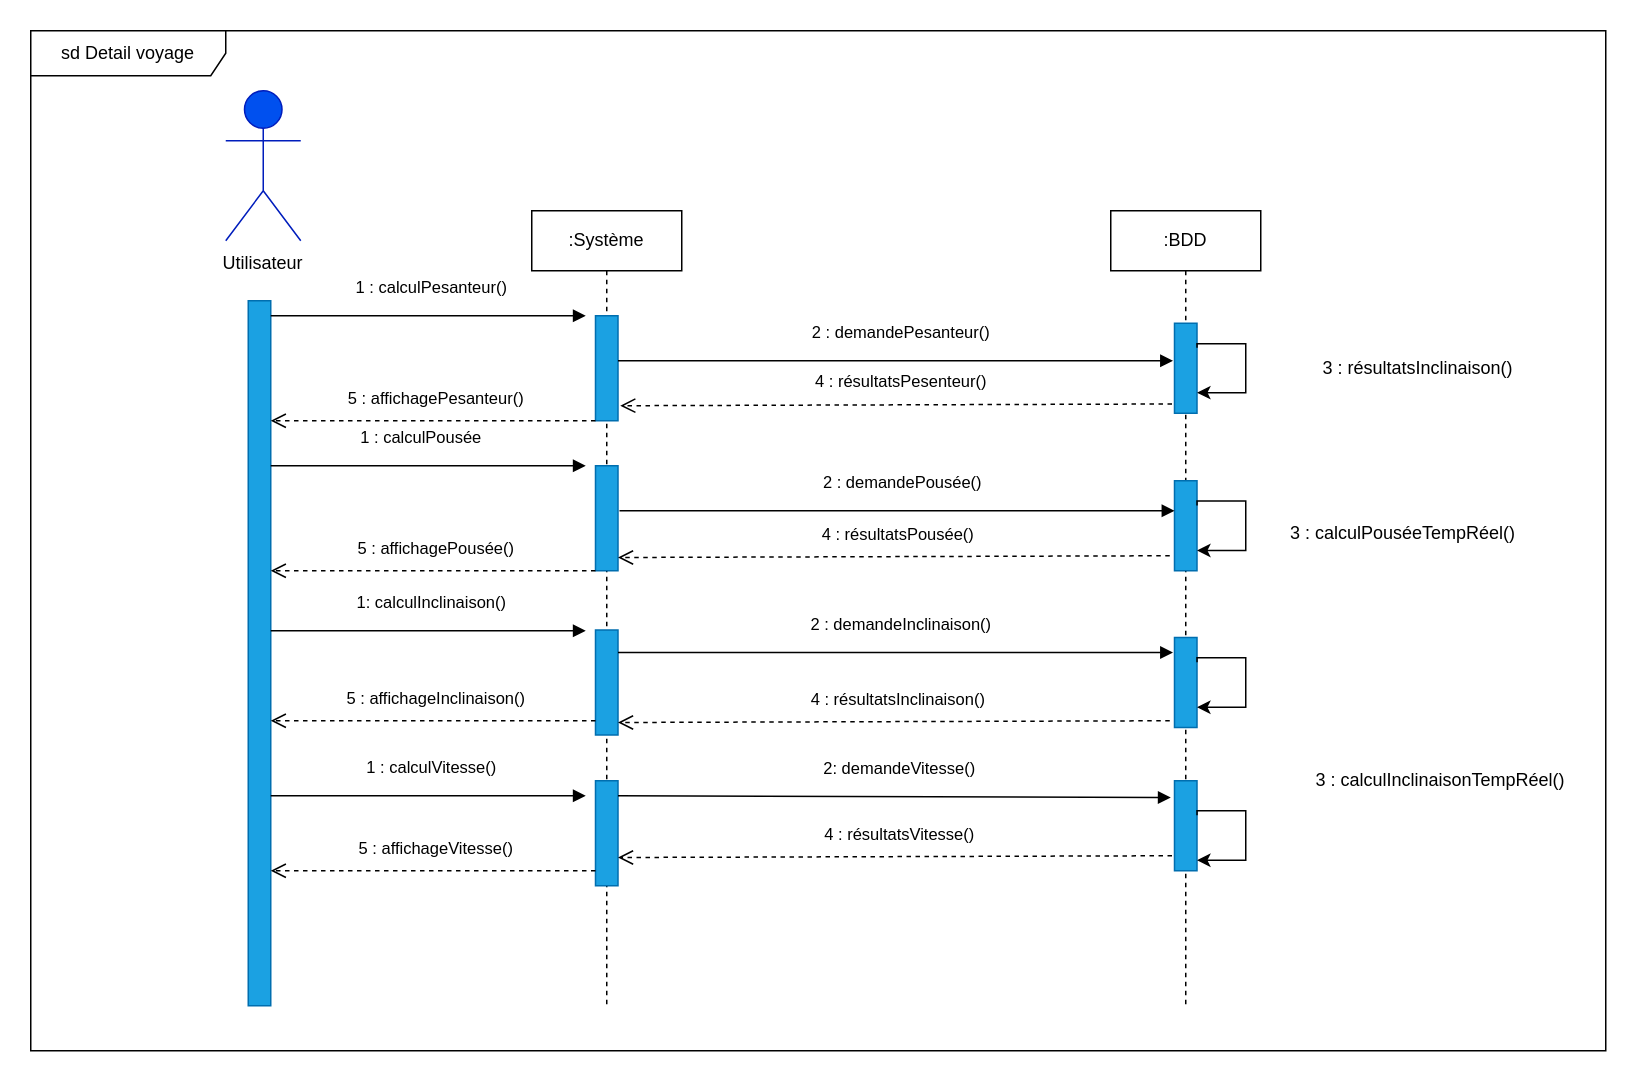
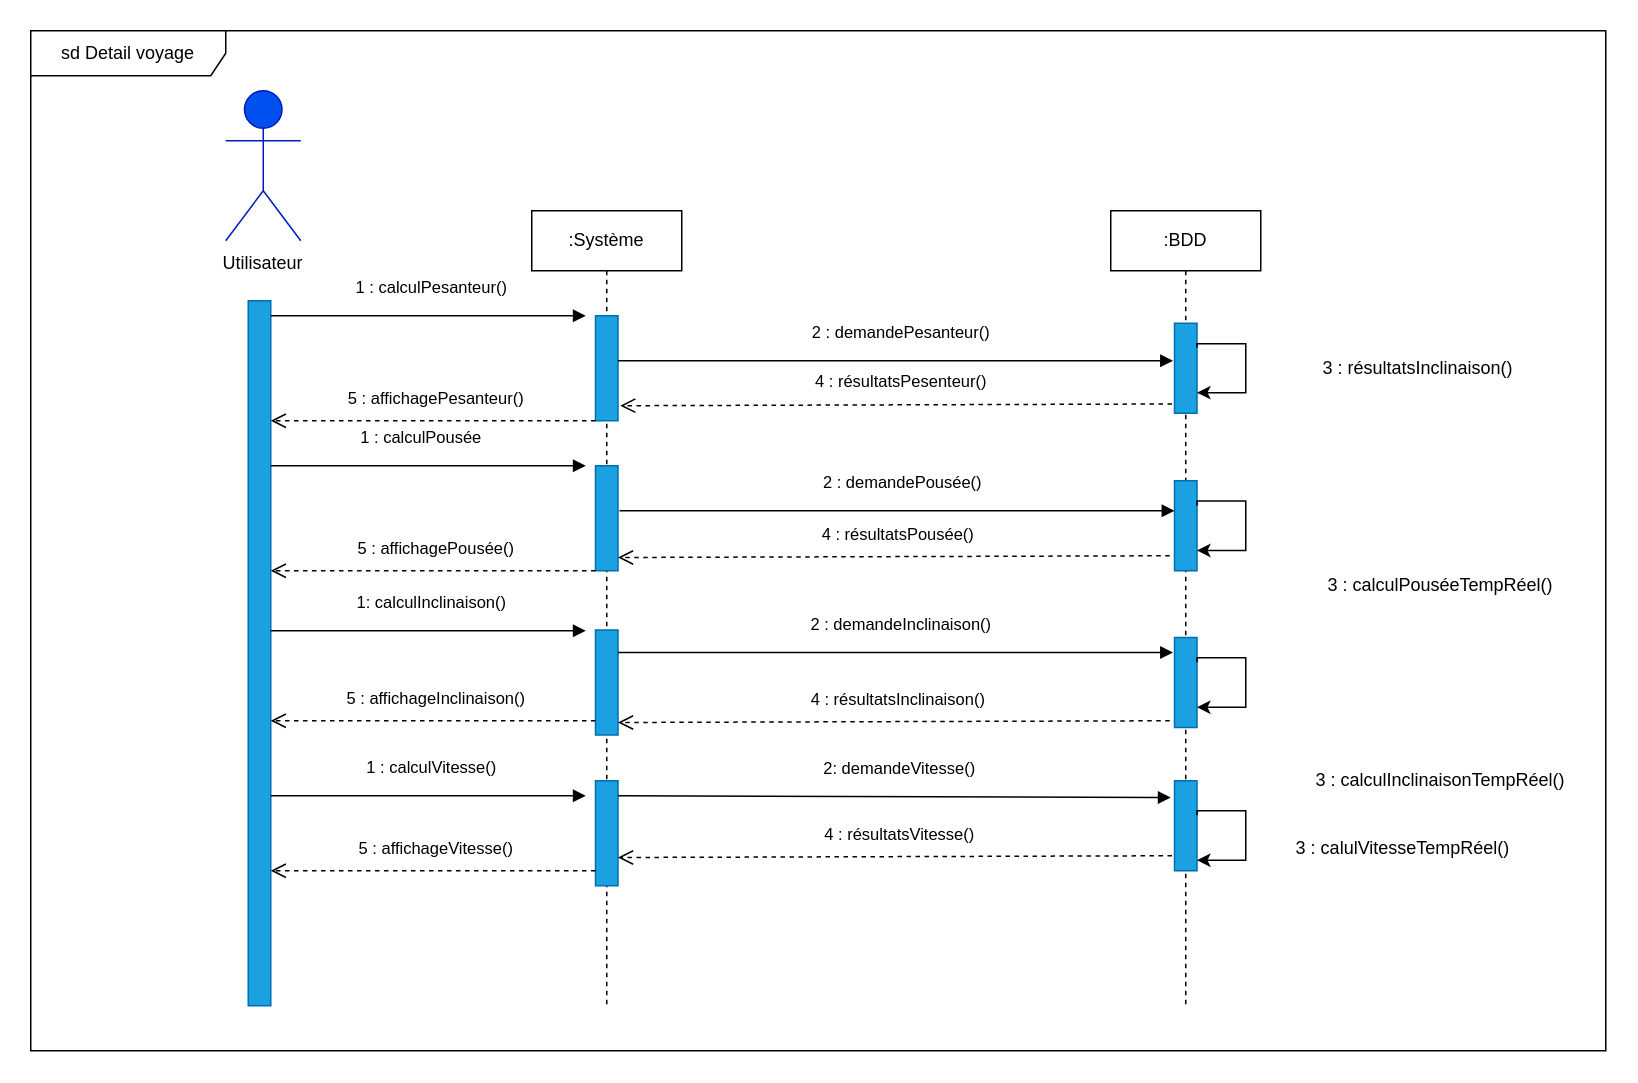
(1403, 533) -> (1441, 586)
none -> (1403, 848)
